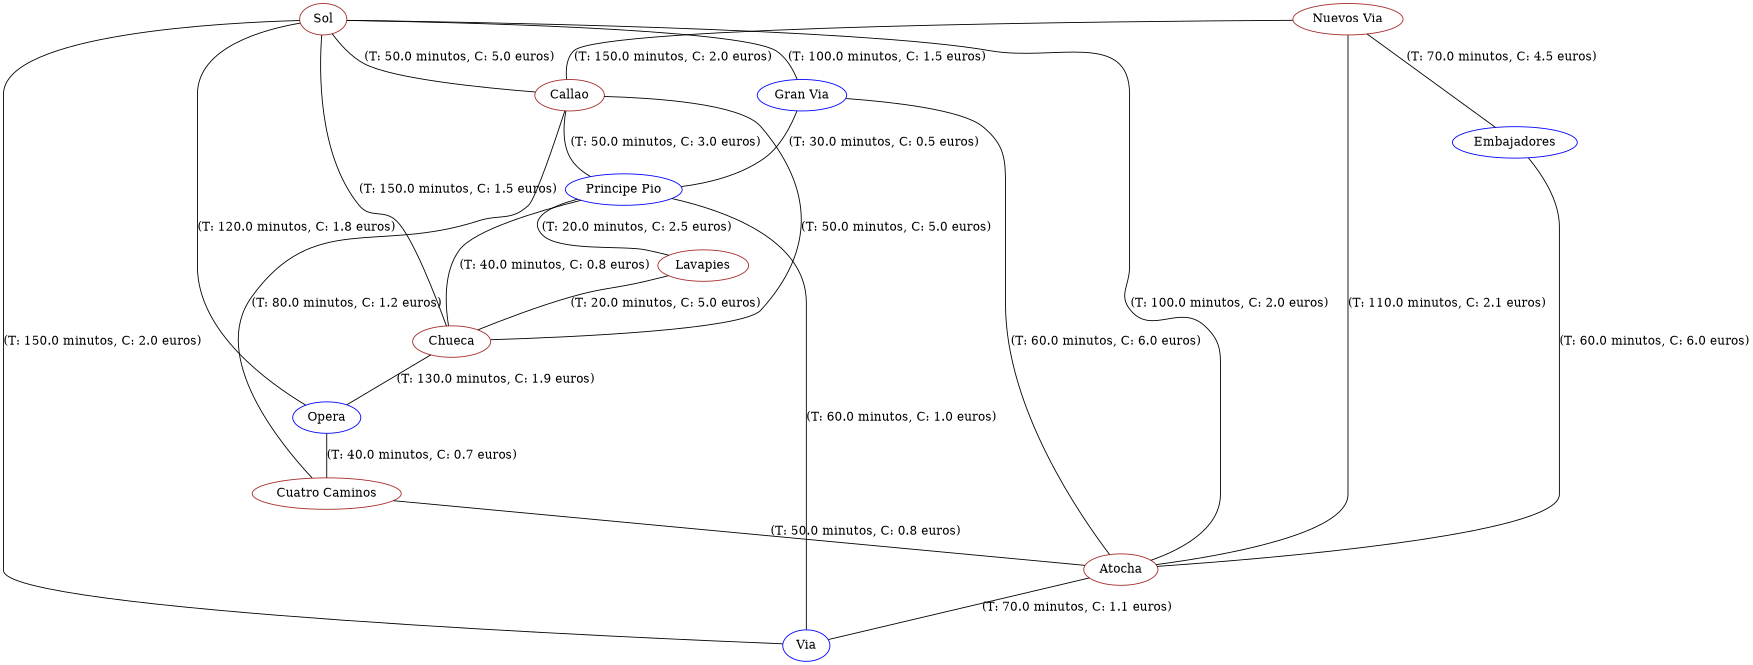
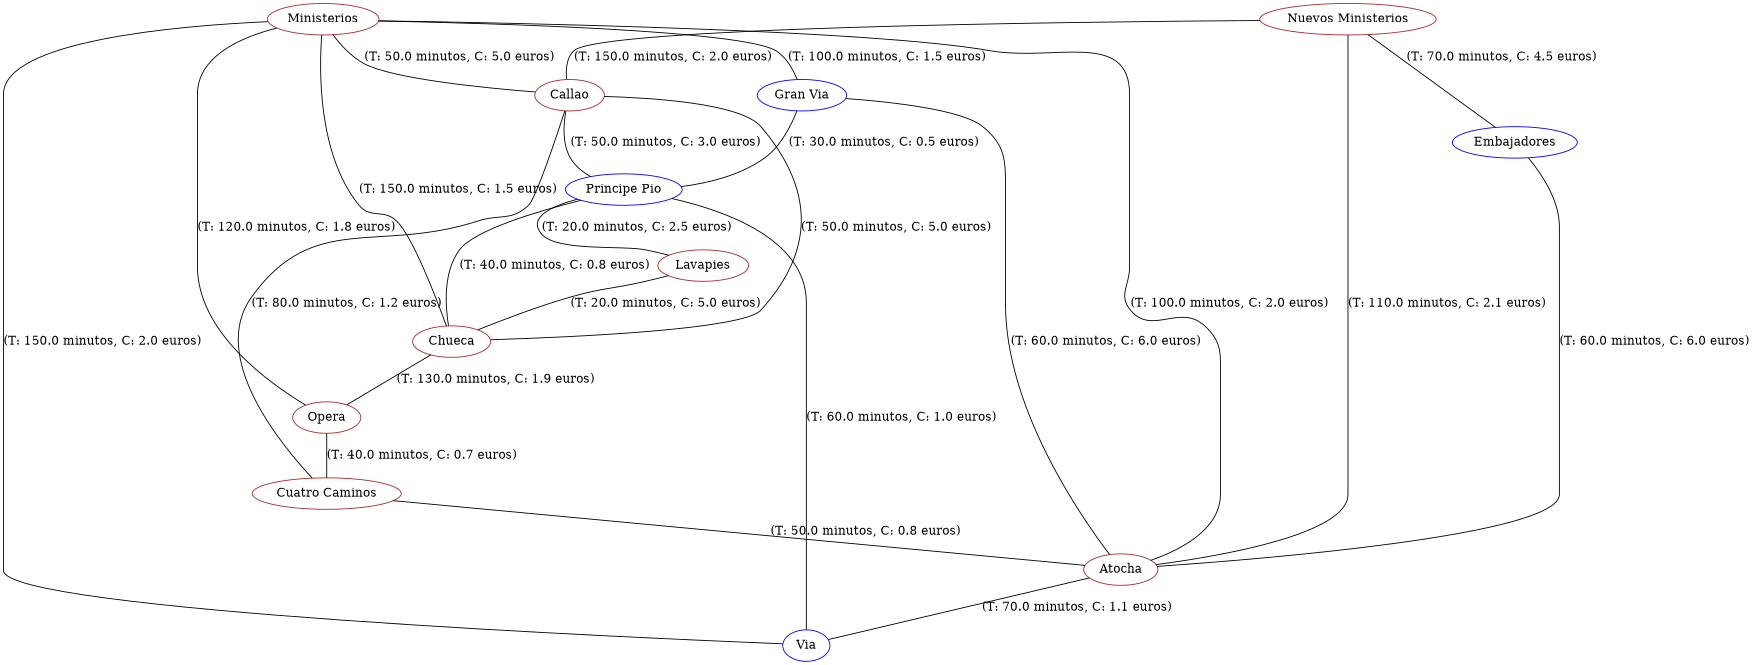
(323, 19) -> (323, 19)
(1348, 19) -> (1348, 19)
(327, 418) -> (327, 418)
